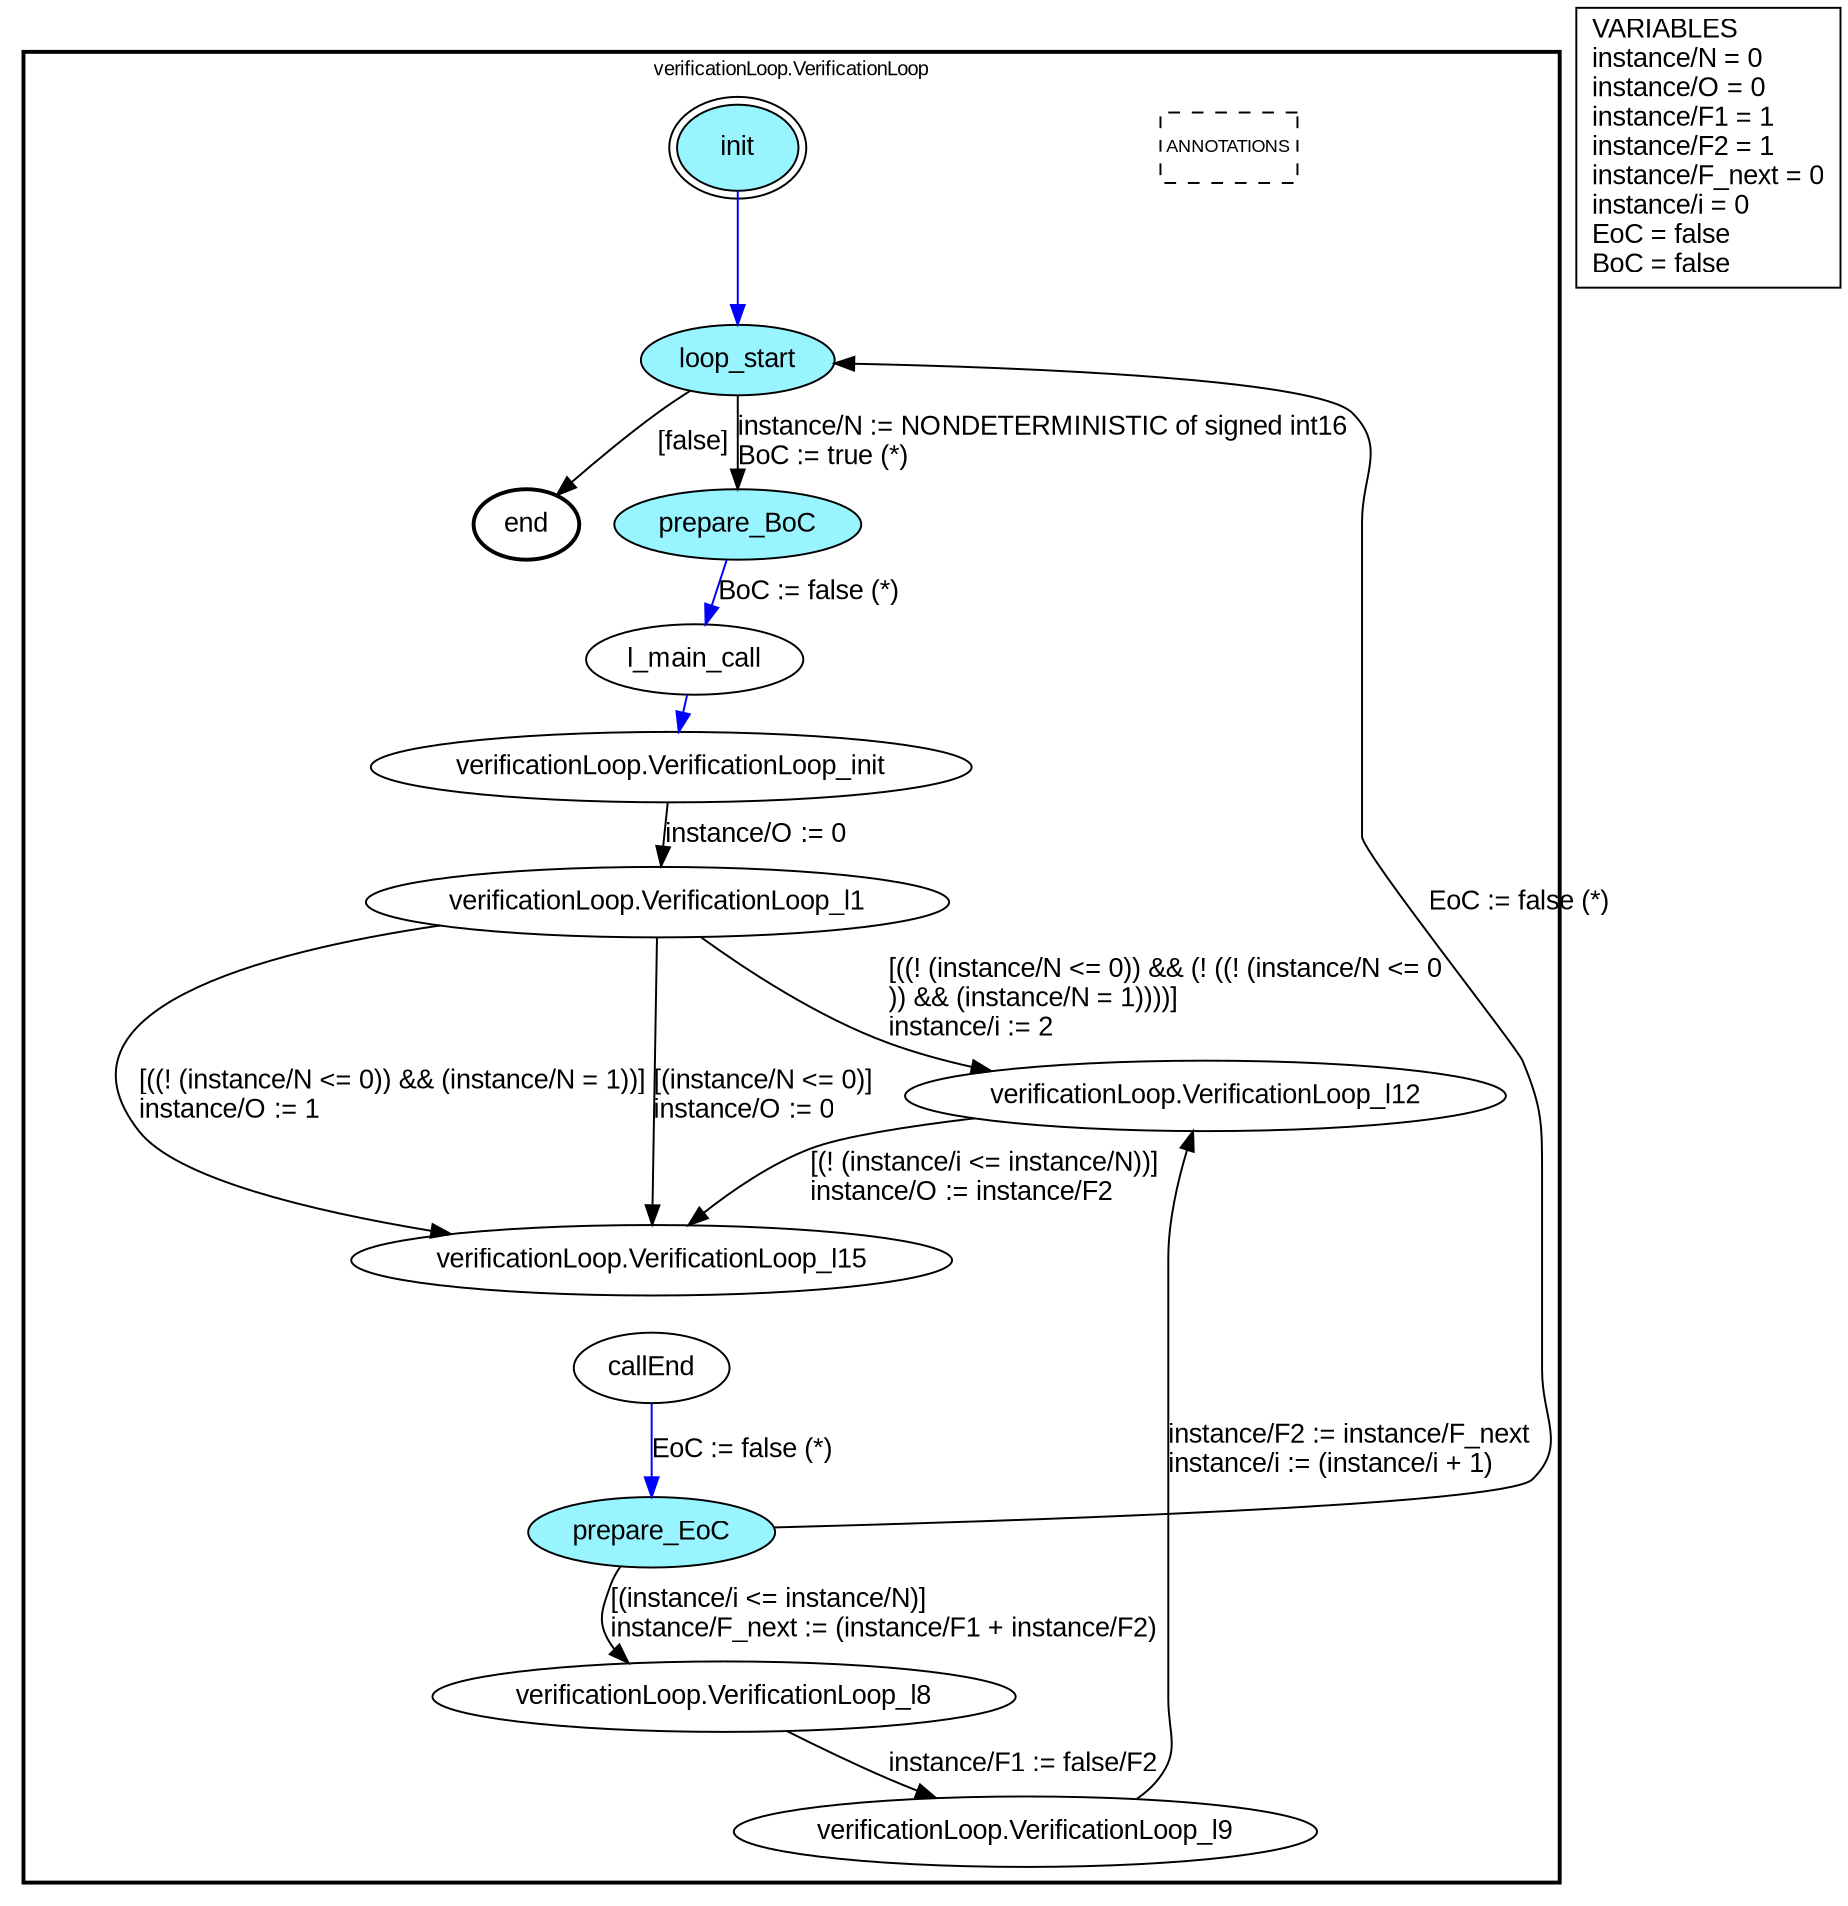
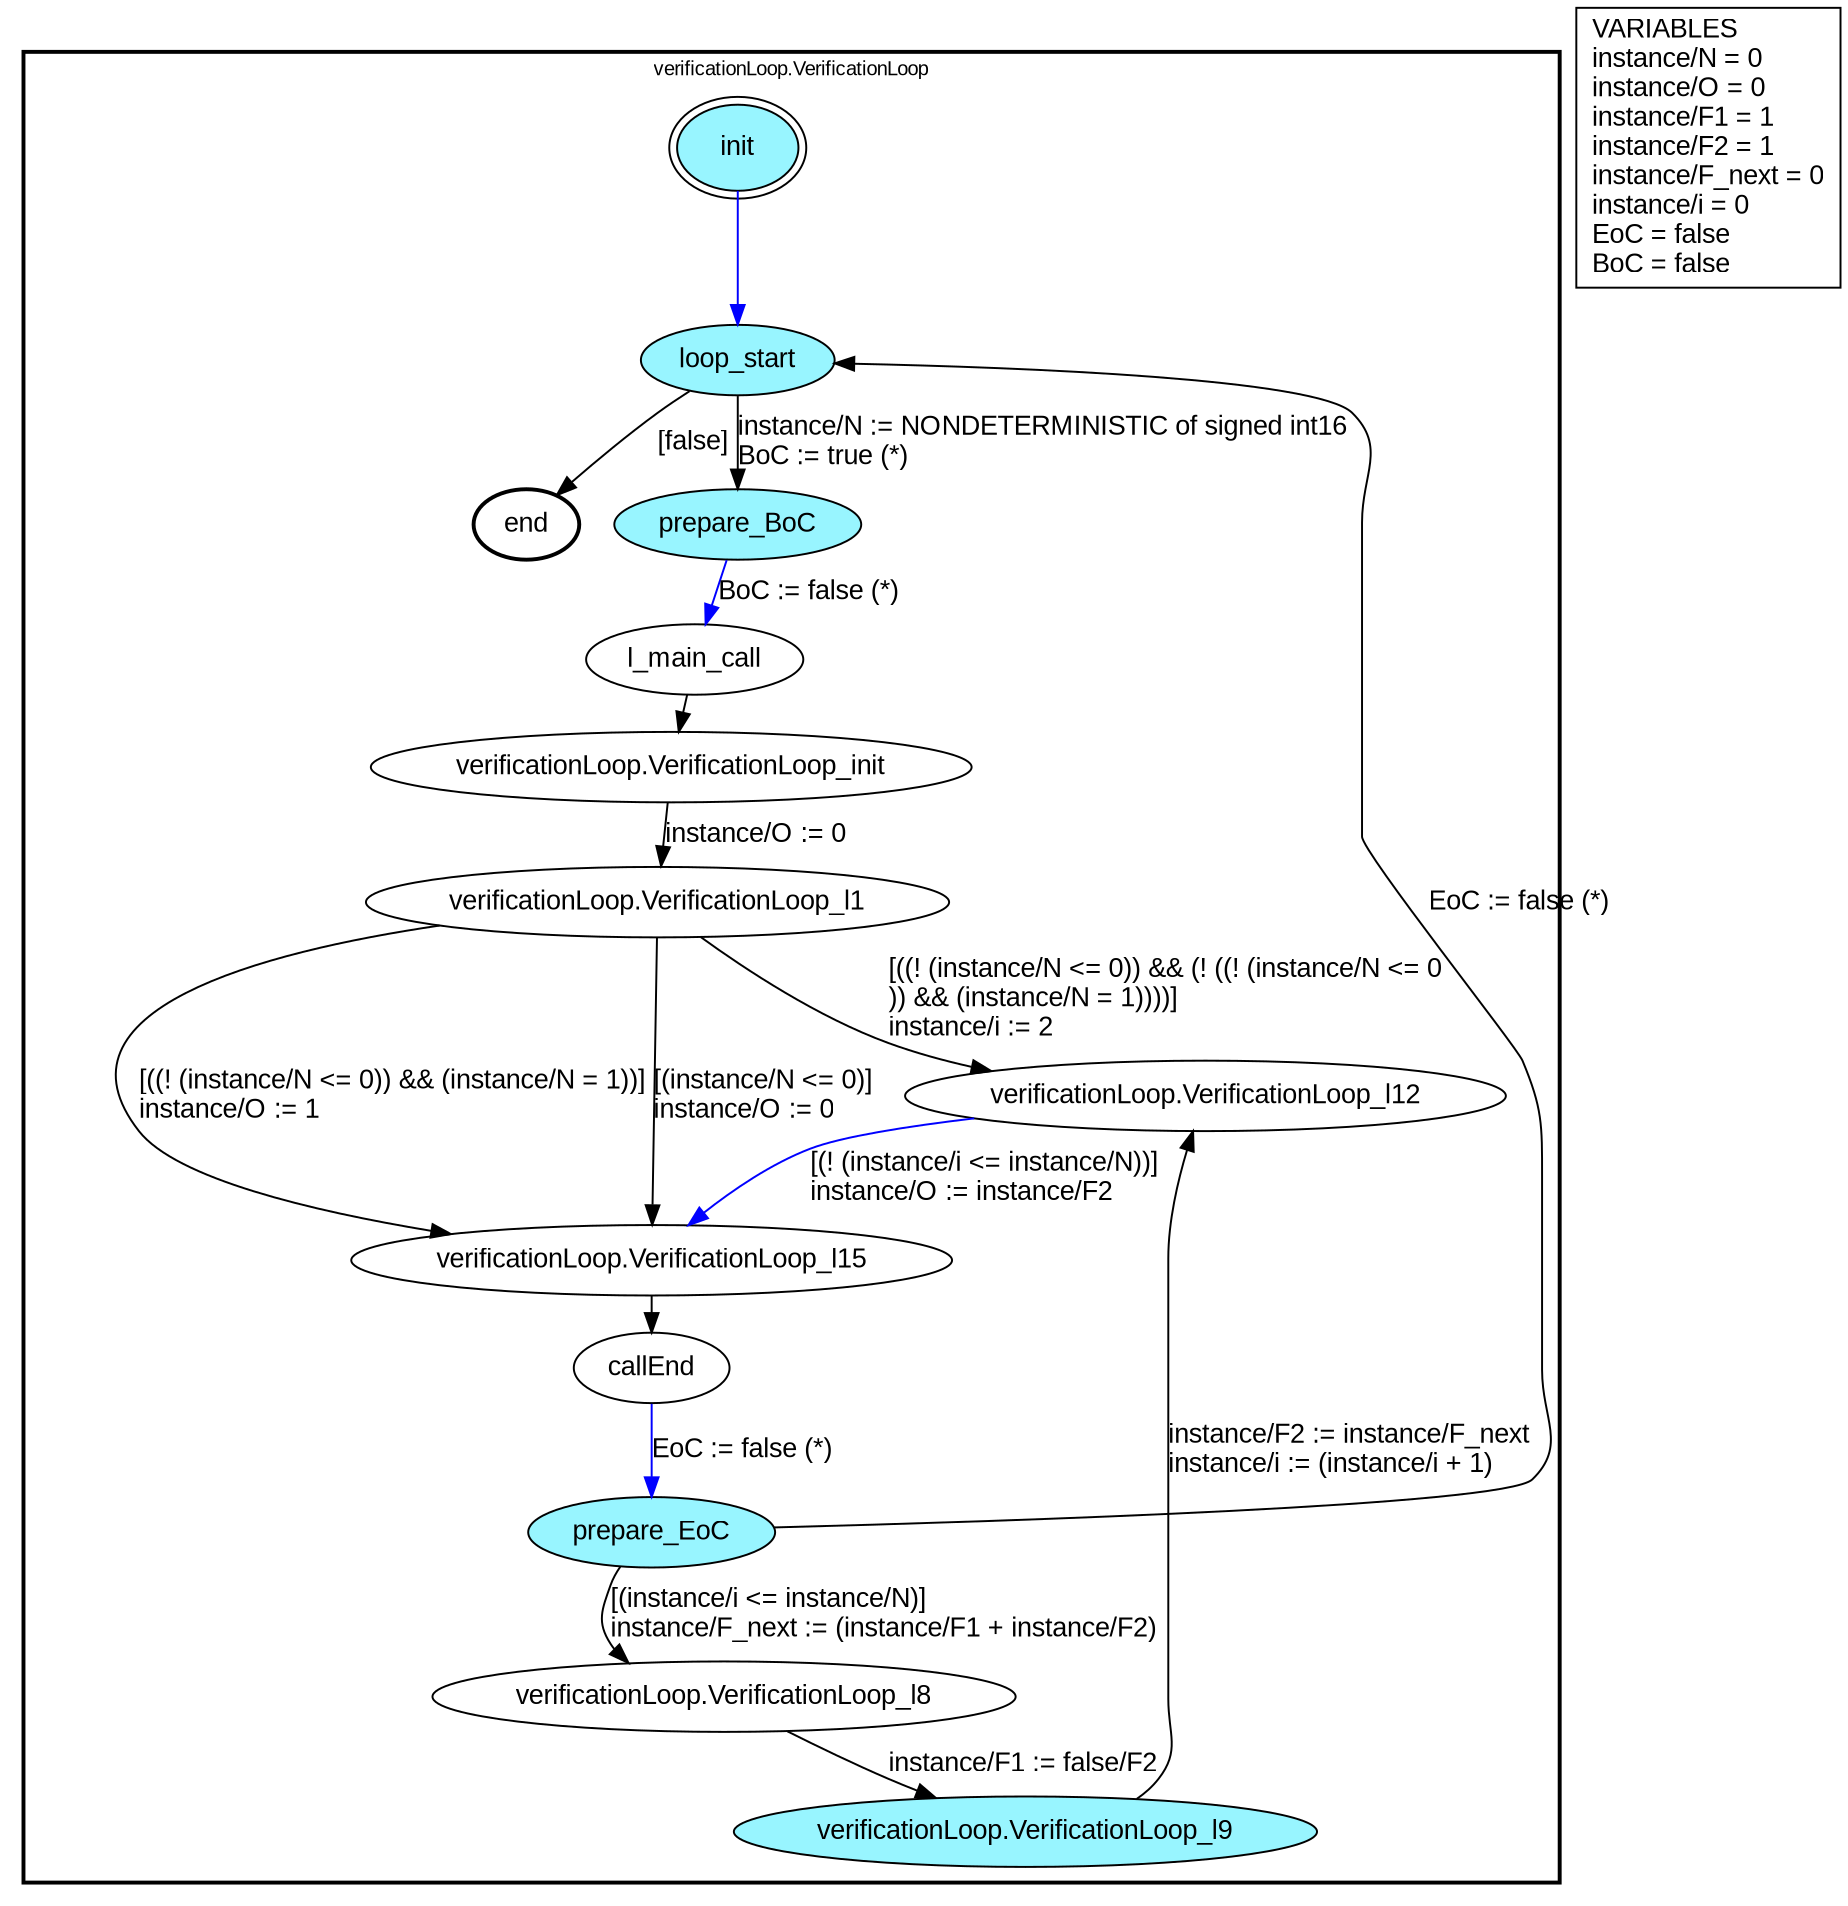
(1229, 148) -> none
(685, 704) -> (685, 704)
(830, 1142) -> (830, 1142)
none -> (652, 1304)
(1025, 1832) -> (1025, 1832)
